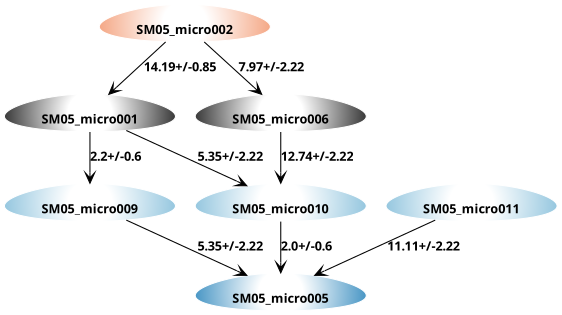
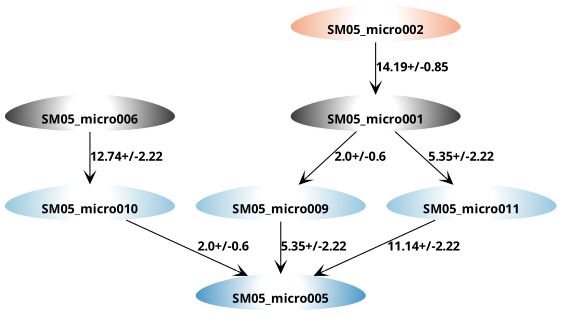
(229, 65) -> none
(182, 156) -> (420, 154)
(116, 158) -> (360, 158)
(424, 247) -> (424, 247)
